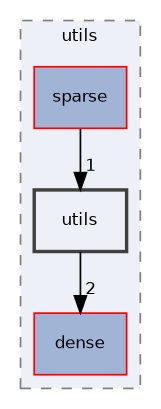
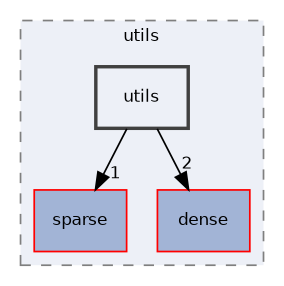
(80, 151) -> (115, 151)
